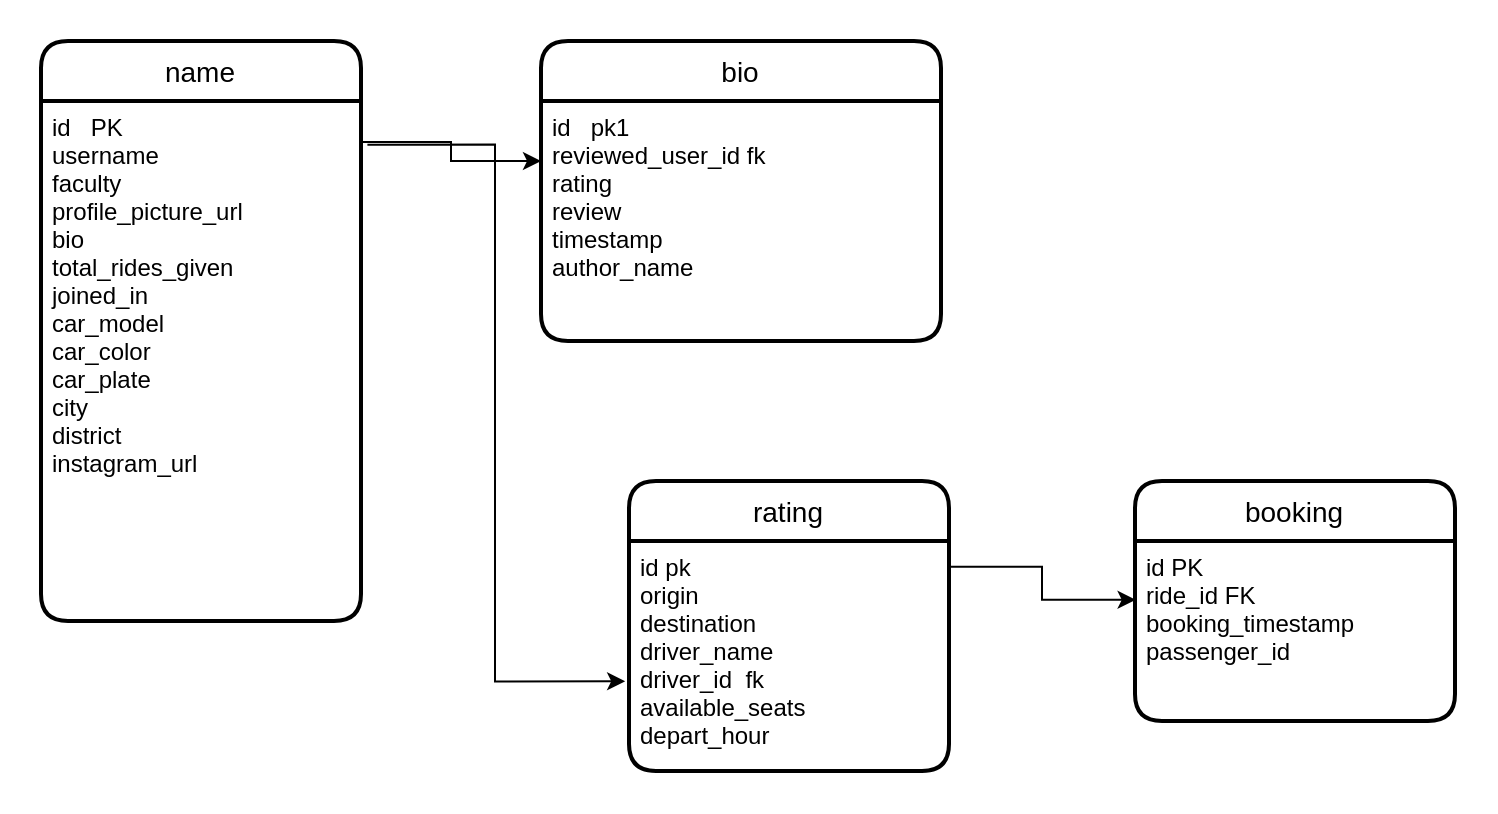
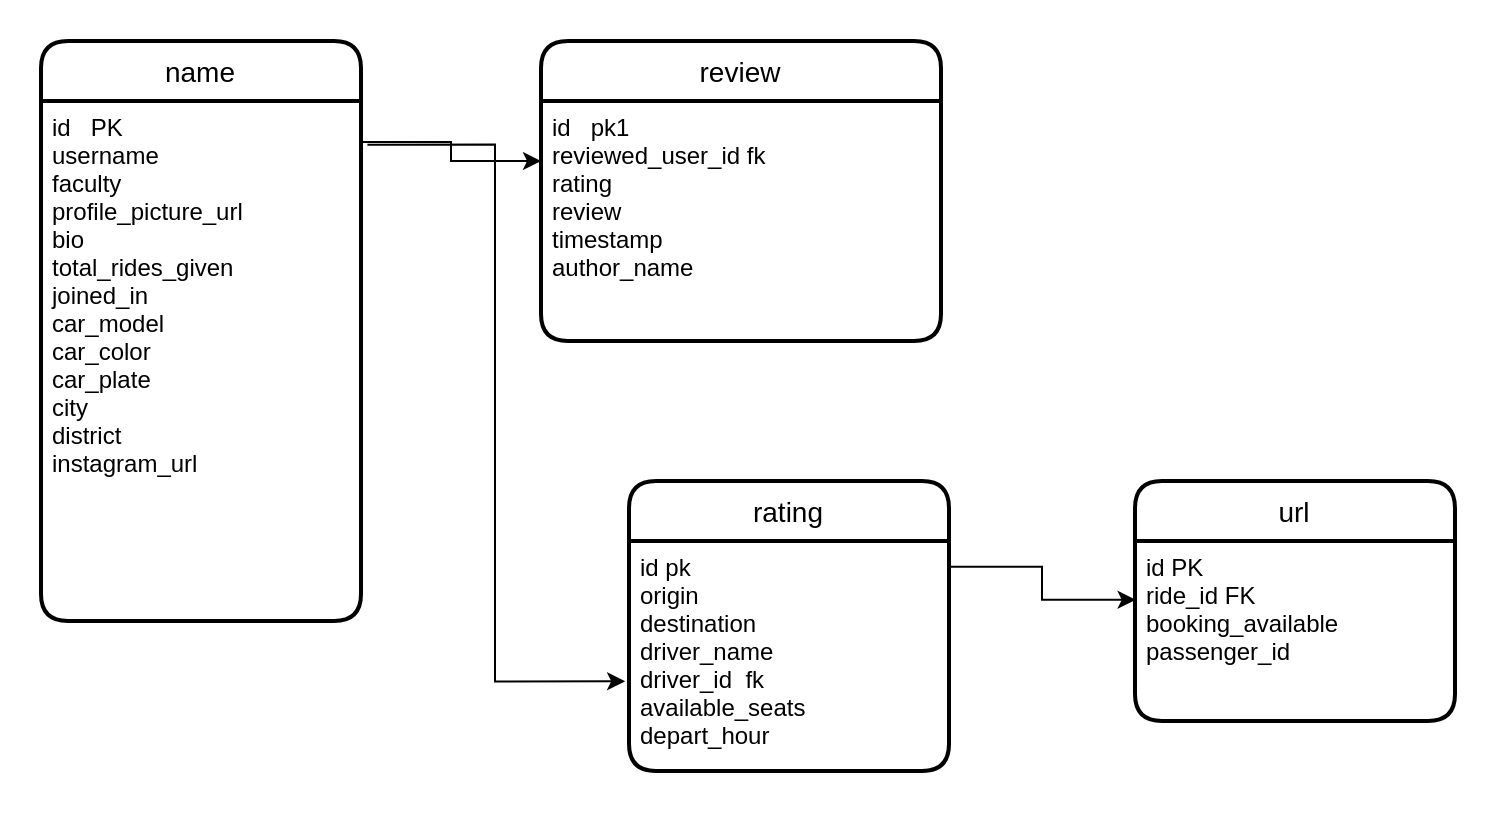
(740, 73) -> (740, 73)
(1294, 513) -> (1294, 513)
(1173, 568) -> (1173, 568)
